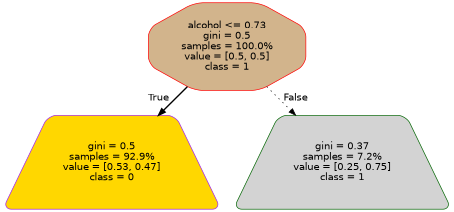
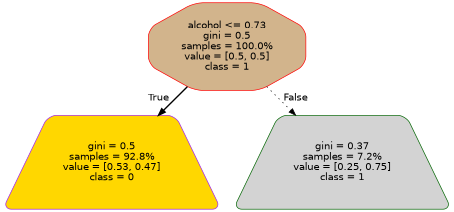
(112, 162) -> (112, 162)
